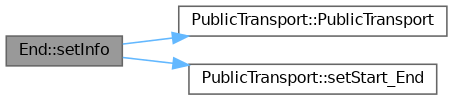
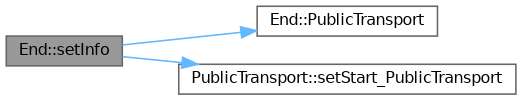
(313, 21) -> (347, 21)
(313, 79) -> (347, 79)
